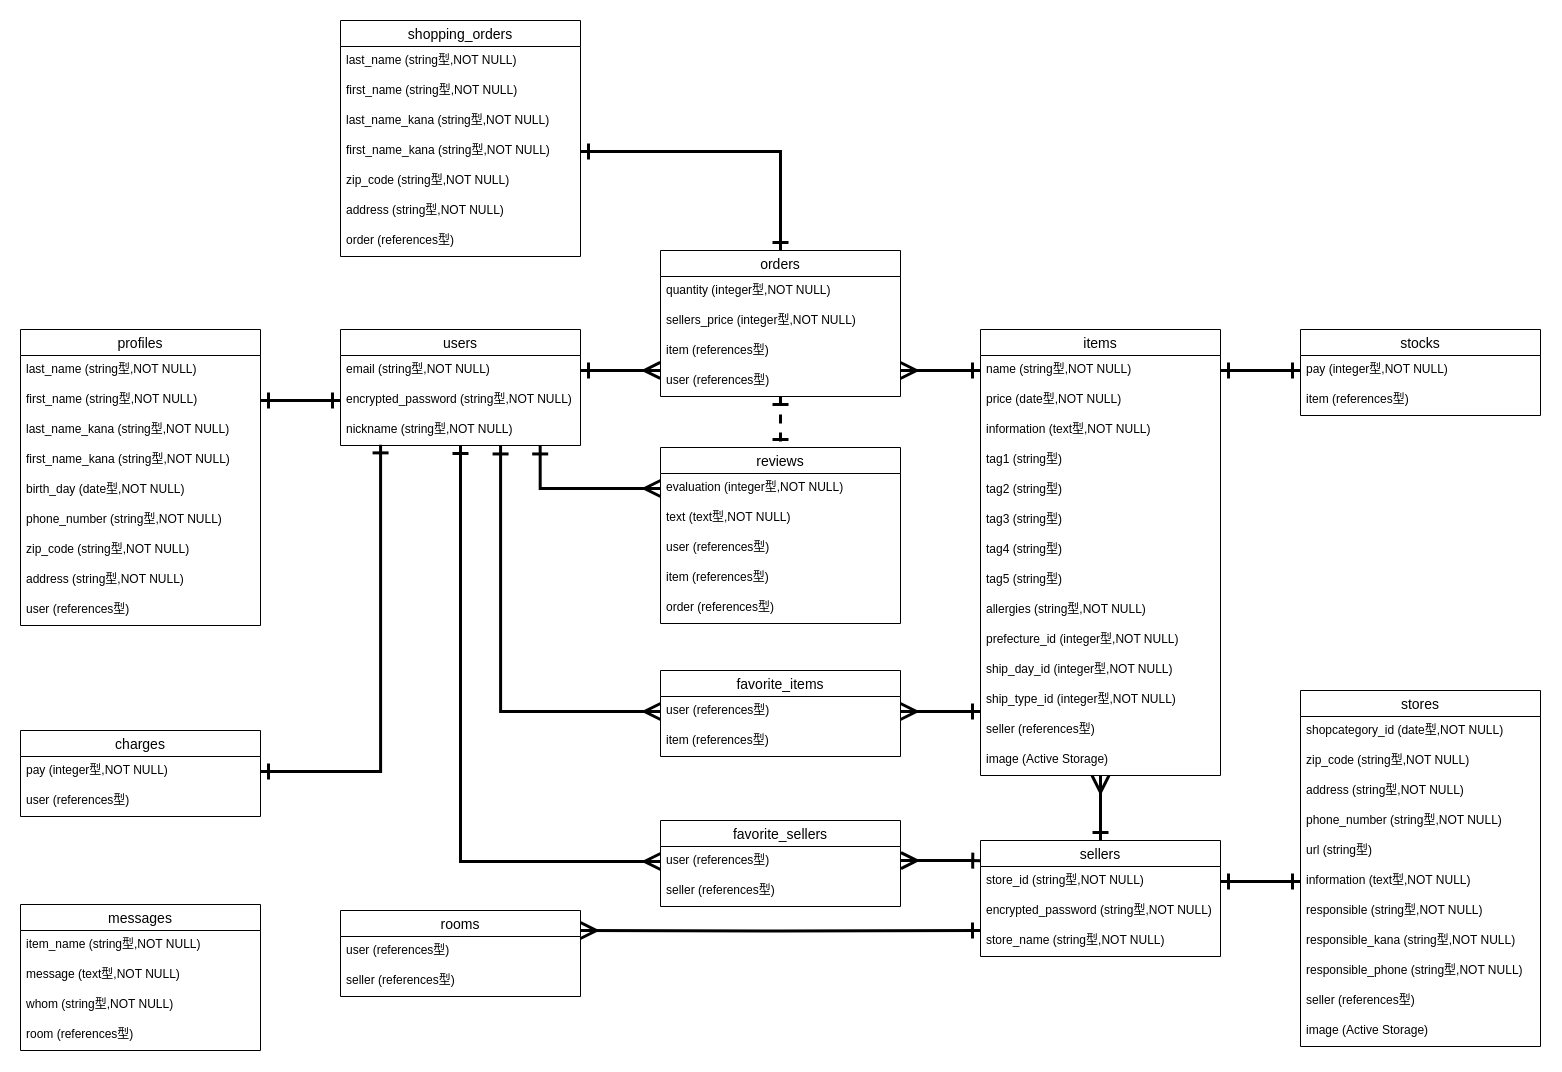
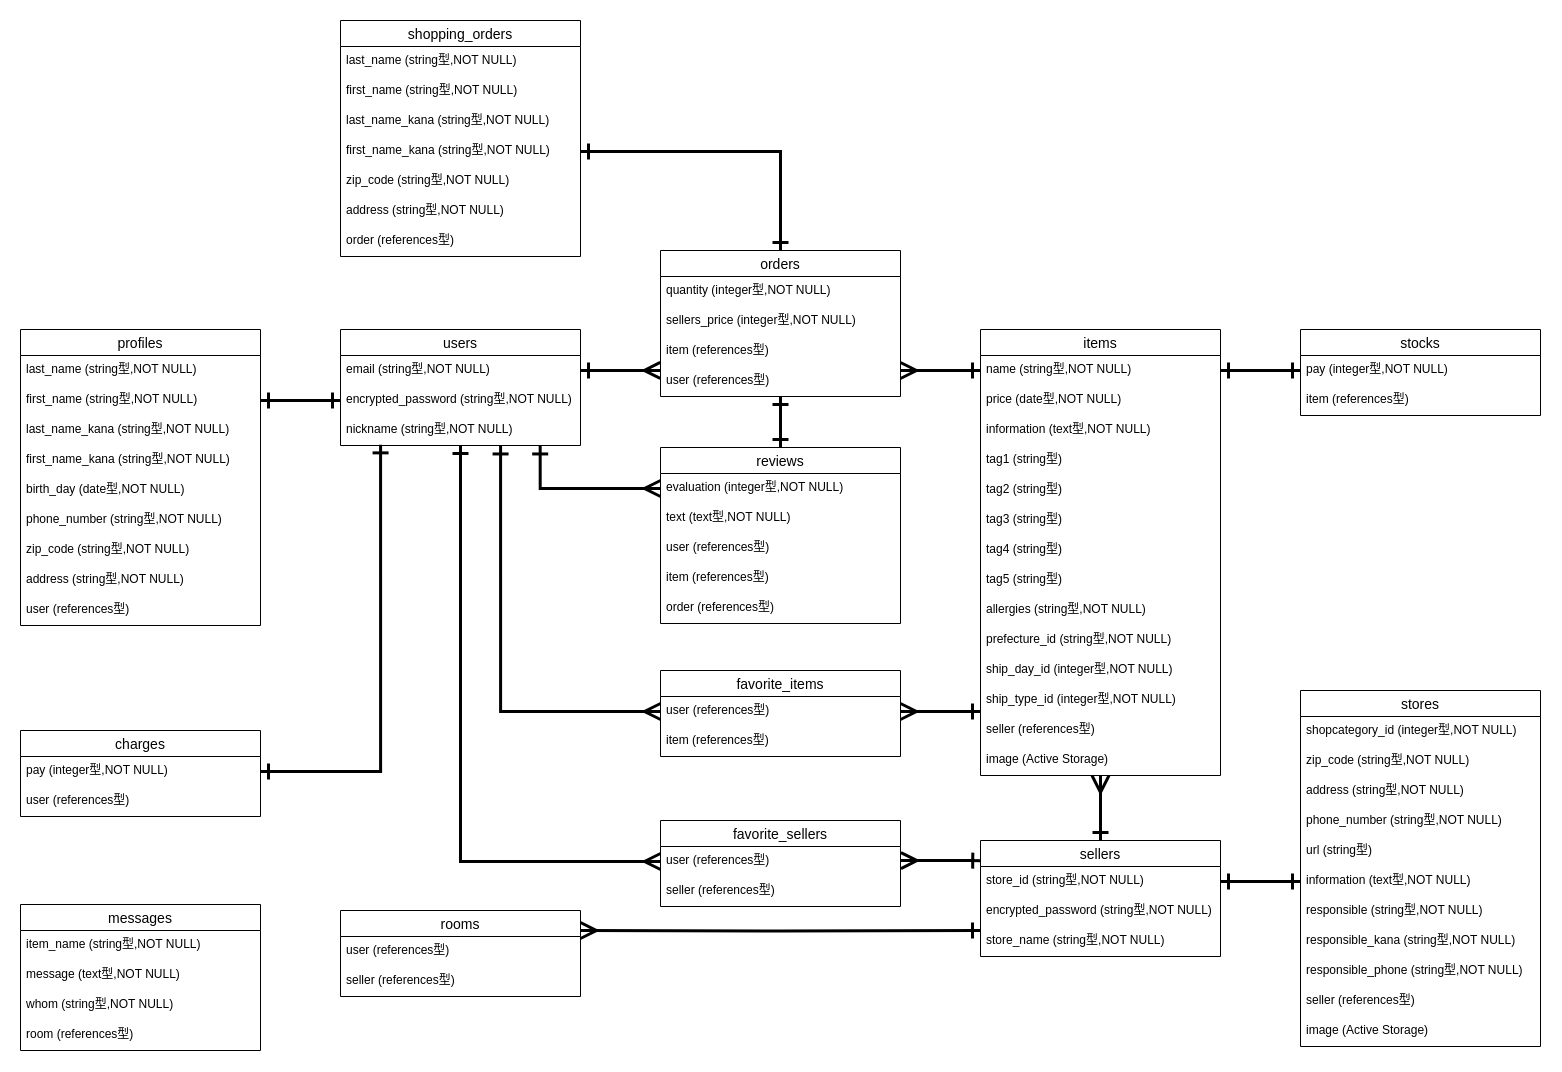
(781, 415) -> (781, 415)
(1092, 639) -> (1088, 639)
(1410, 730) -> (1418, 730)
